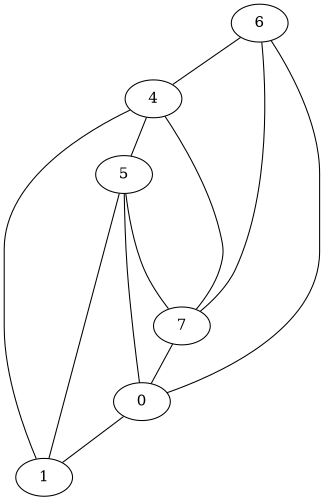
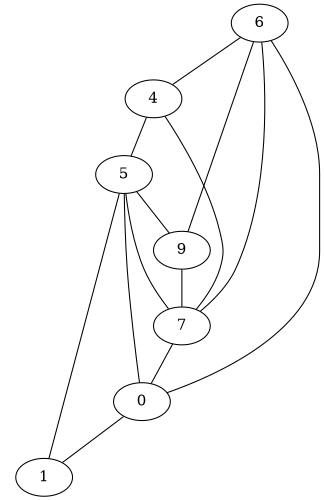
none -> (182, 250)
(4, 258) -> none
